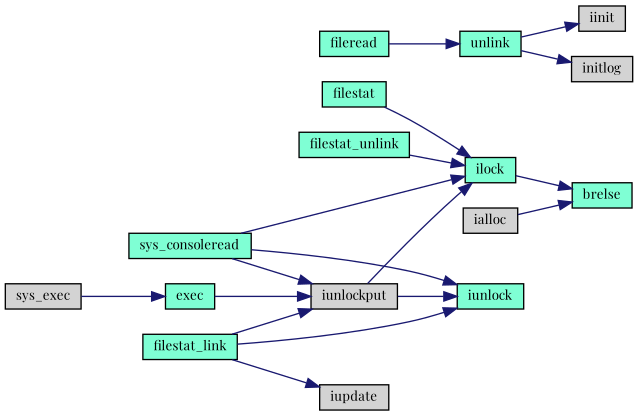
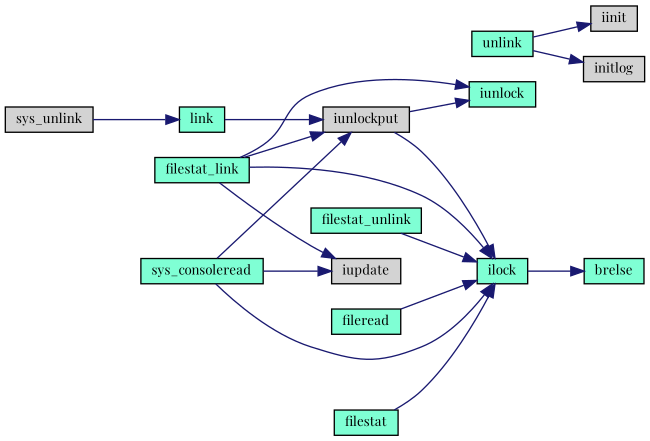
(417, 44) -> (432, 297)
none -> (377, 180)
(490, 221) -> none
(349, 260) -> (291, 271)
(43, 296) -> (49, 120)
(190, 296) -> (202, 120)
